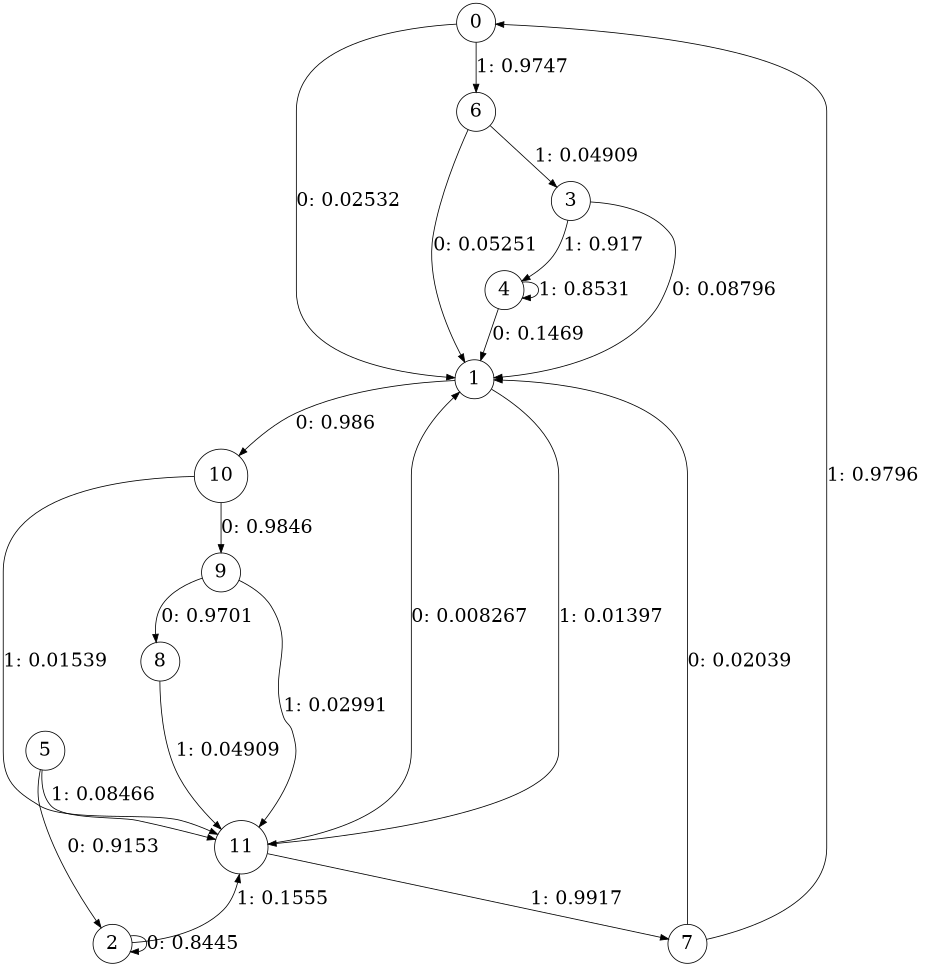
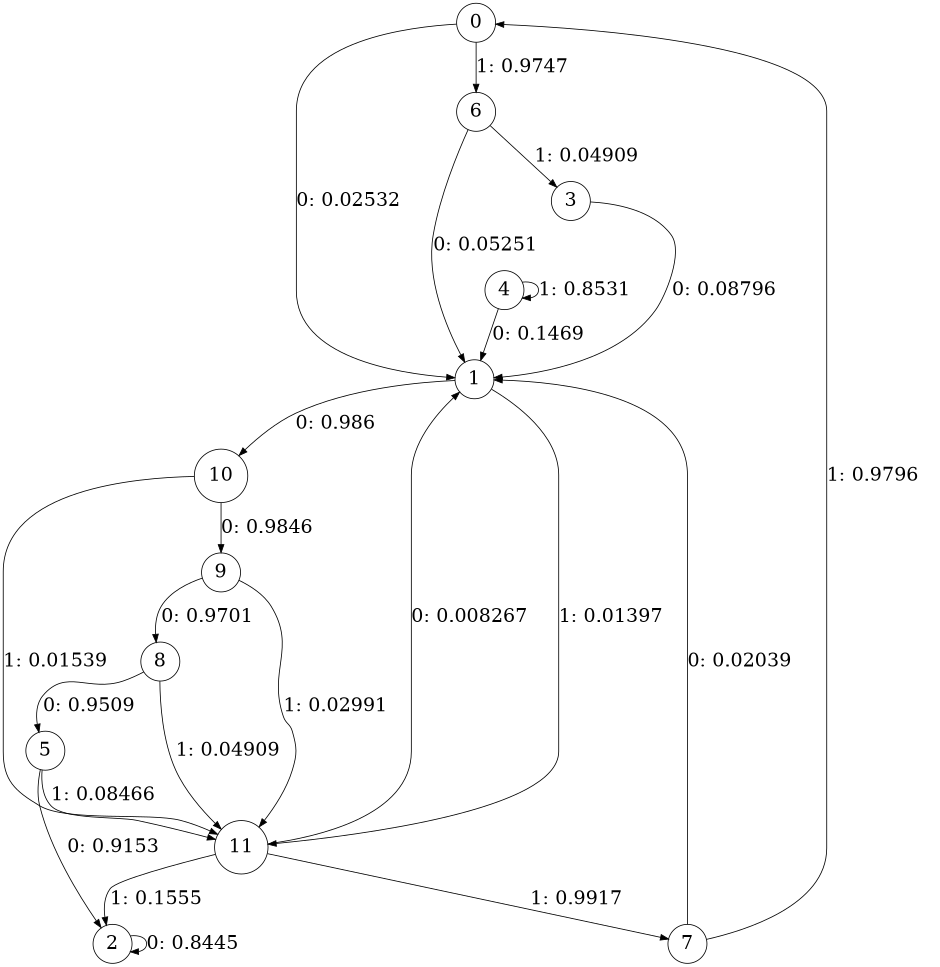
(555, 253) -> none
none -> (77, 682)
(195, 928) -> (147, 873)
